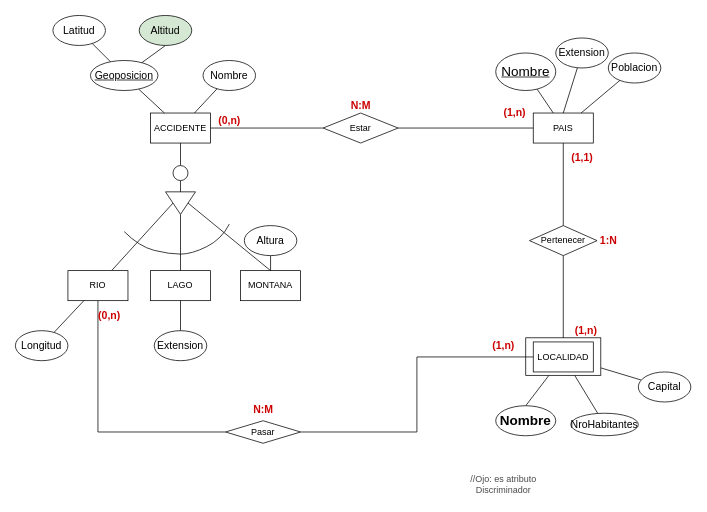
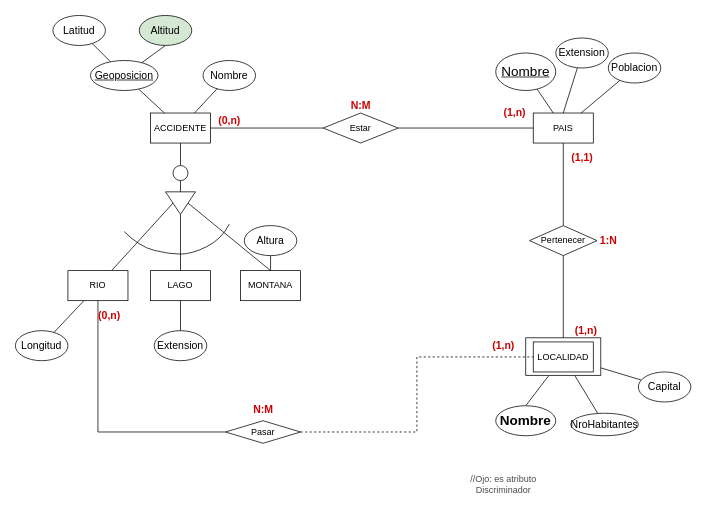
(417, 394) -> (417, 394)
